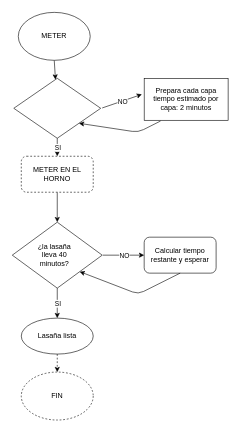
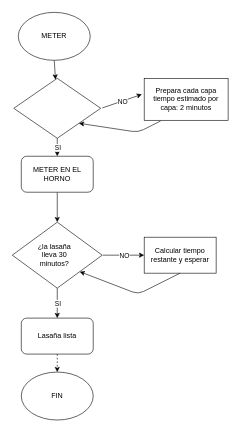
(57, 174) -> (57, 174)
(55, 255) -> (55, 255)
(180, 255) -> (180, 255)
(57, 336) -> (57, 336)
(57, 396) -> (57, 396)
